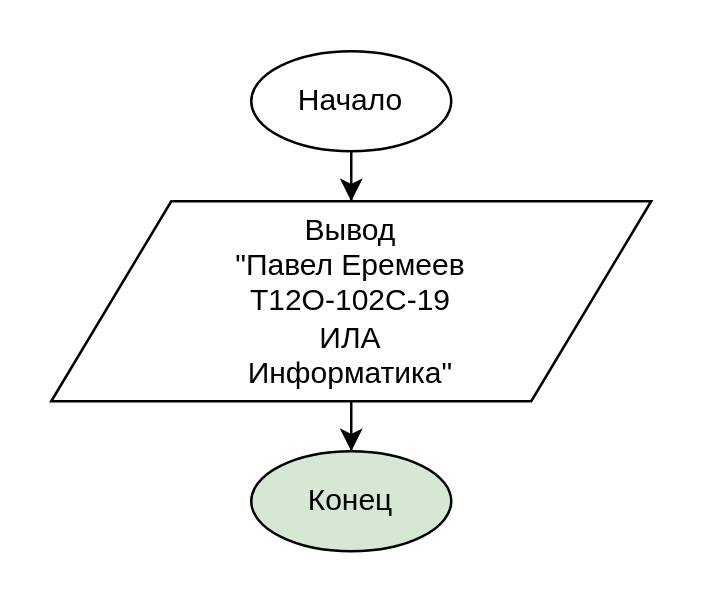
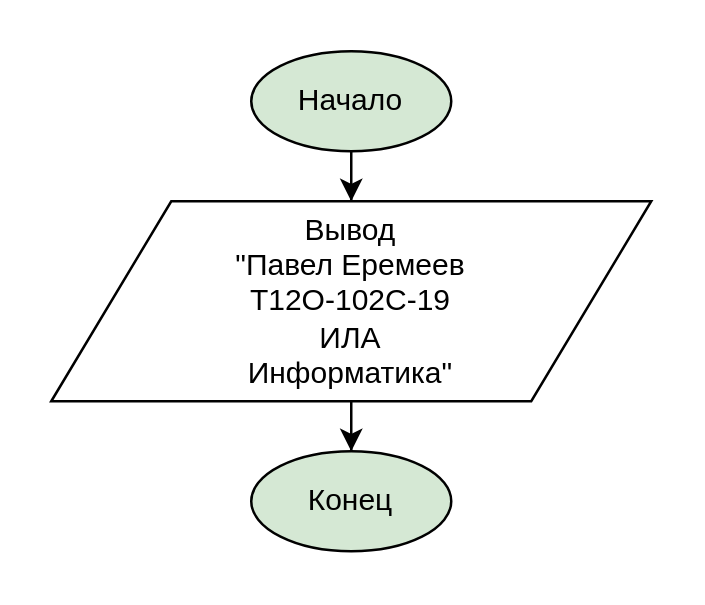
(351, 101) -> (351, 101)
